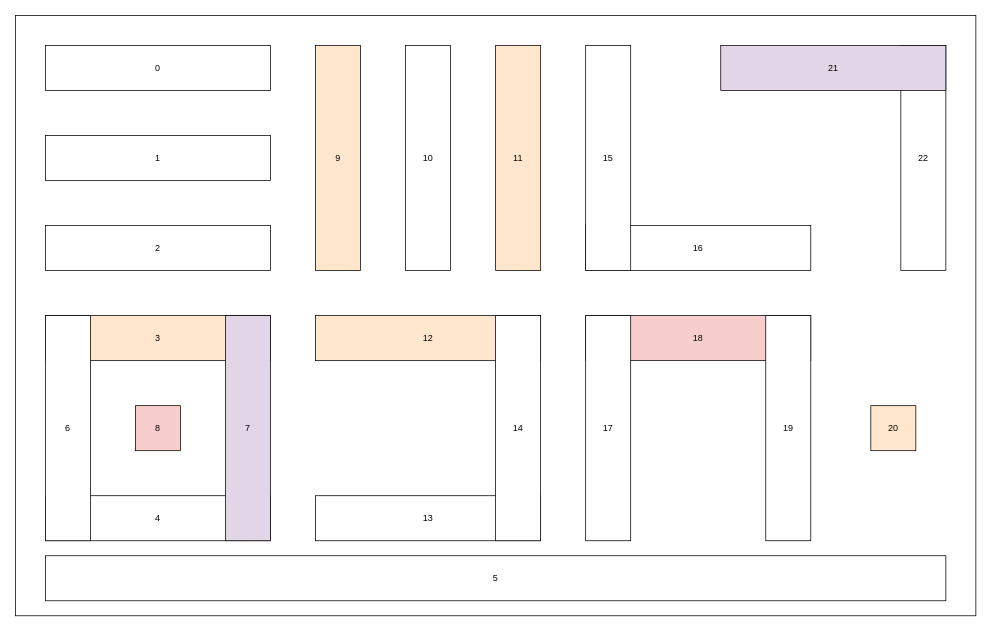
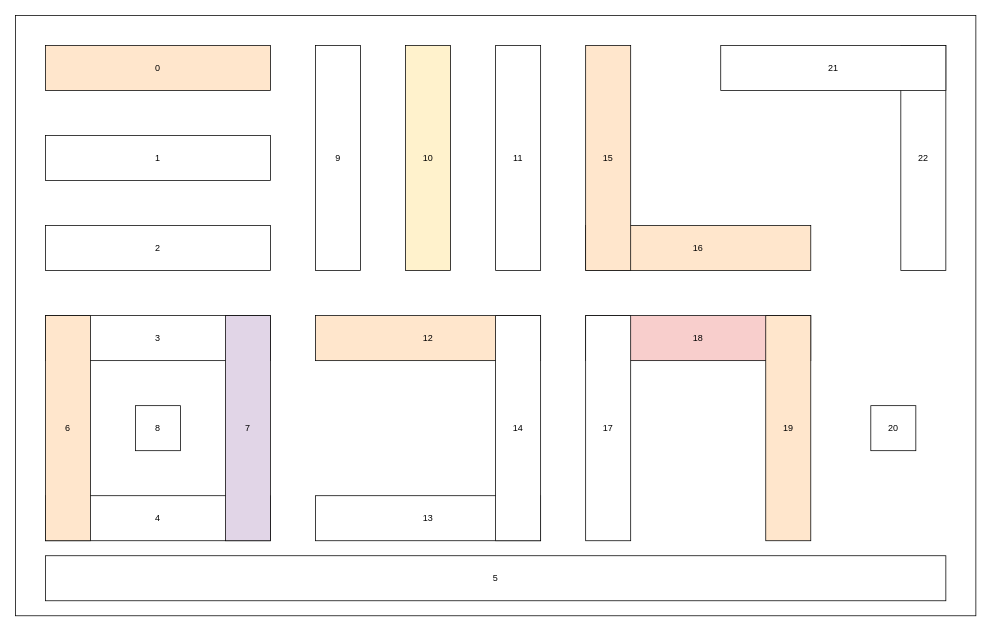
(158, 68) -> (158, 68)
(833, 68) -> (833, 68)
(338, 158) -> (338, 158)
(428, 158) -> (428, 158)
(518, 158) -> (518, 158)
(608, 158) -> (608, 158)
(698, 248) -> (698, 248)
(158, 338) -> (158, 338)
(68, 428) -> (68, 428)
(158, 428) -> (158, 428)
(788, 428) -> (788, 428)
(893, 428) -> (893, 428)
